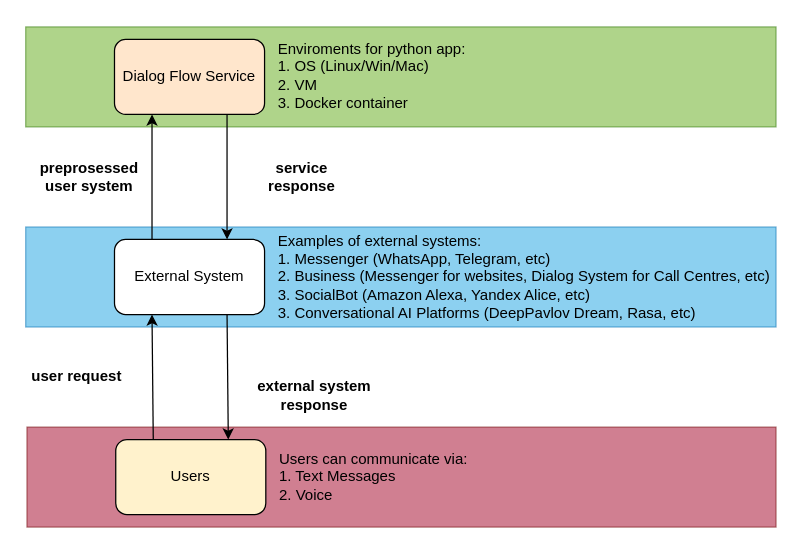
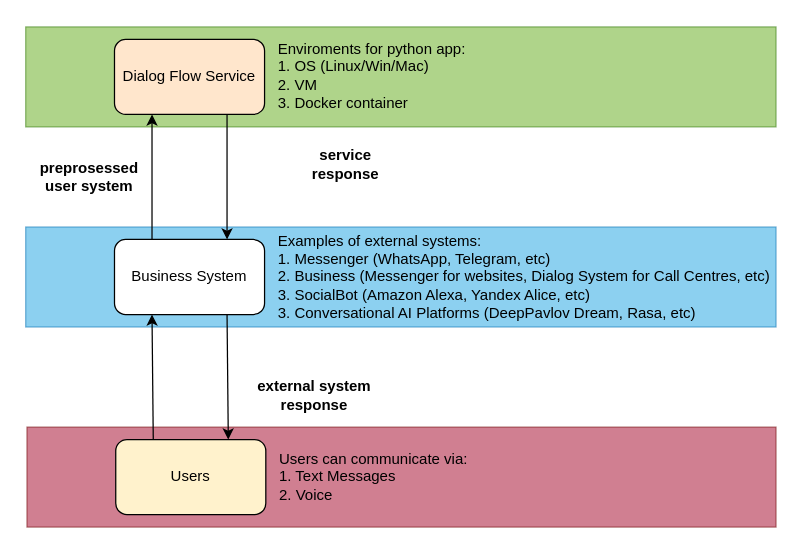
(302, 177) -> (346, 164)
(189, 277) -> (189, 277)
(77, 377) -> none
